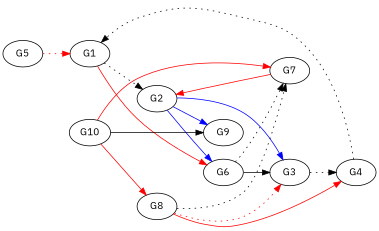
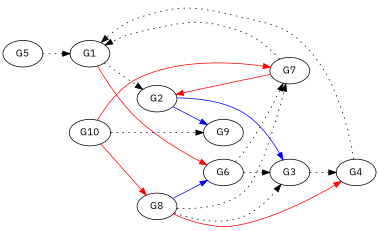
none -> (200, 23)
(53, 54) -> (53, 54)
(145, 133) -> (145, 133)
(191, 138) -> (187, 191)
(252, 172) -> (252, 172)
(230, 220) -> (230, 220)
